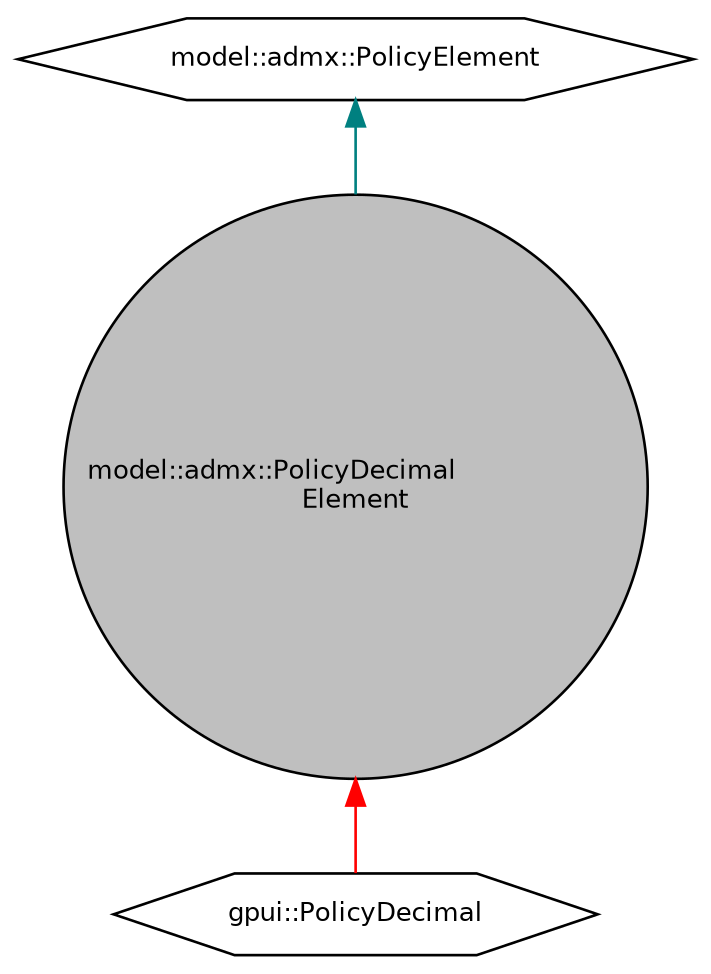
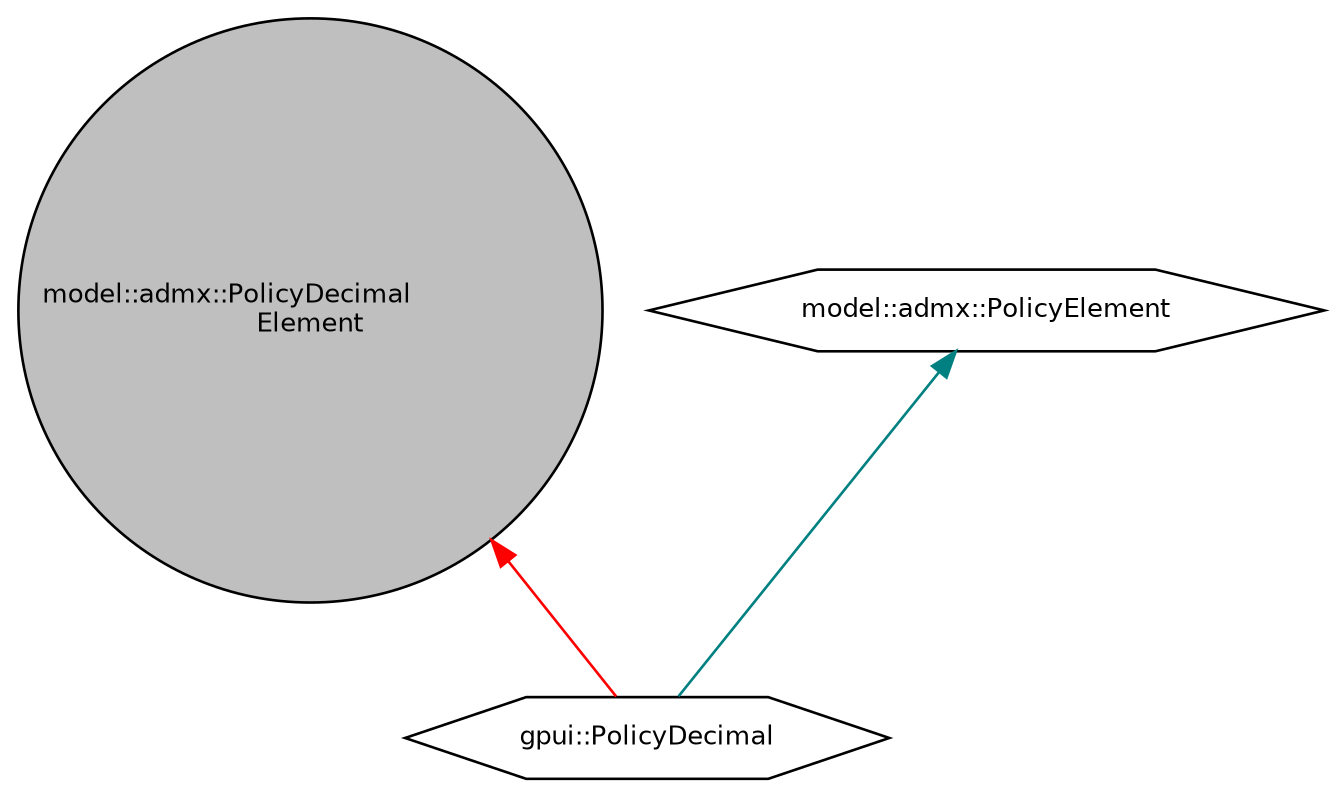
(356, 160) -> (809, 534)
